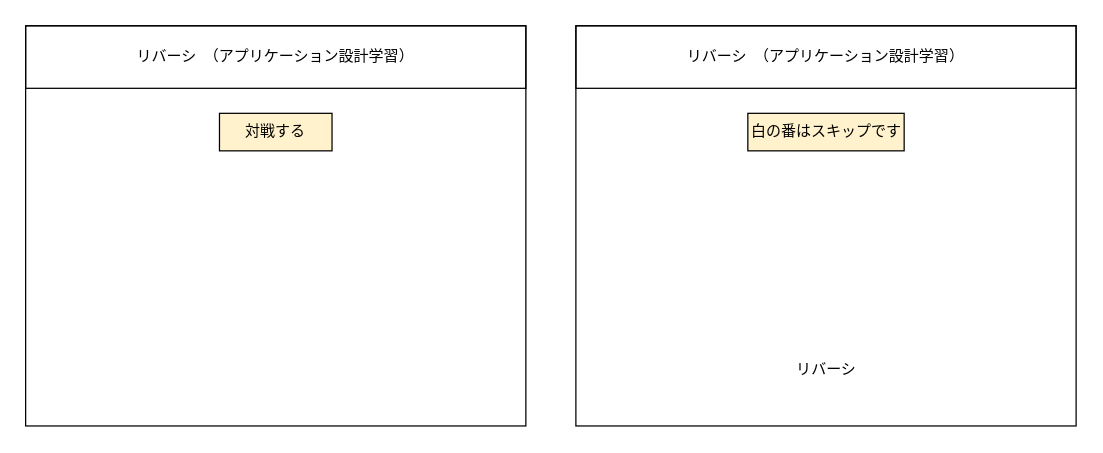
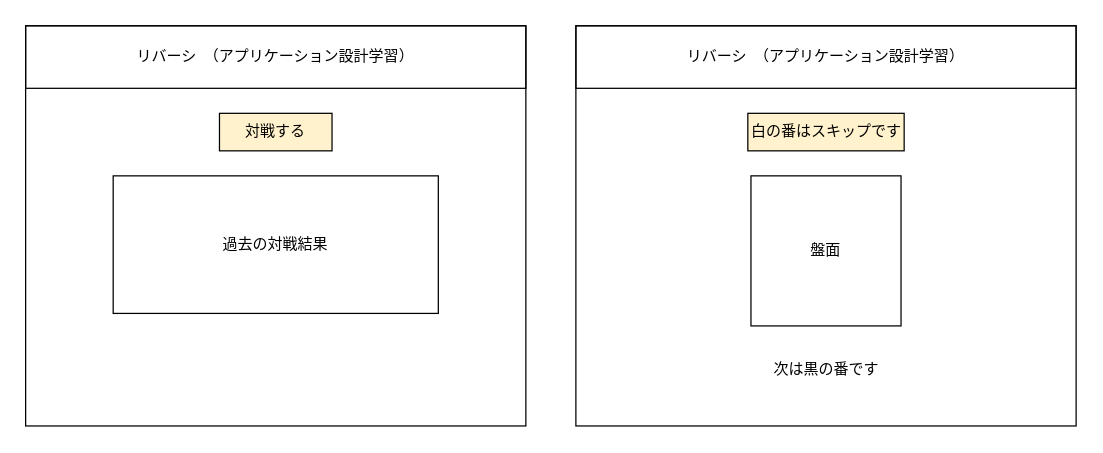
none -> (276, 244)
none -> (826, 251)
(826, 369) -> (826, 369)
